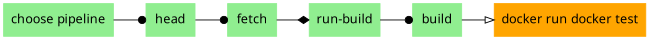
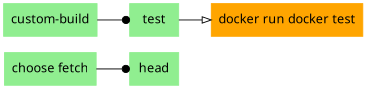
(58, 20) -> (50, 69)
(252, 20) -> none
(345, 20) -> (50, 20)
(437, 20) -> (154, 20)
